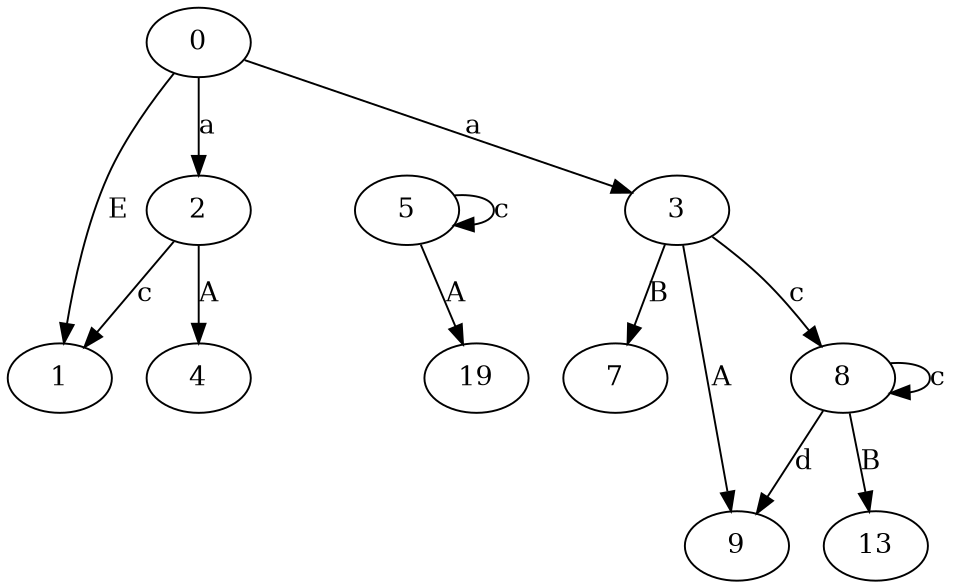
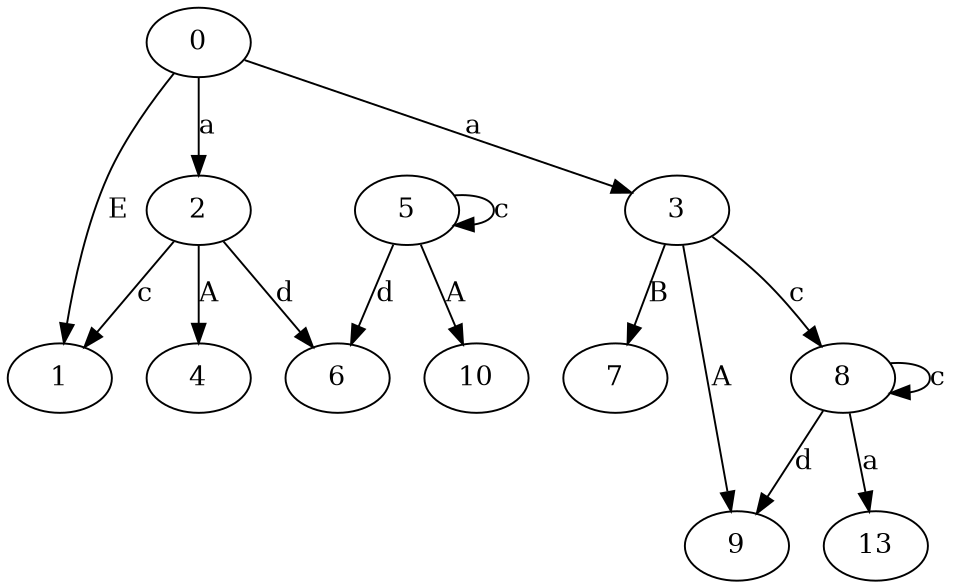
none -> (338, 378)
(477, 378) -> (477, 378)
(871, 462) -> (871, 462)
